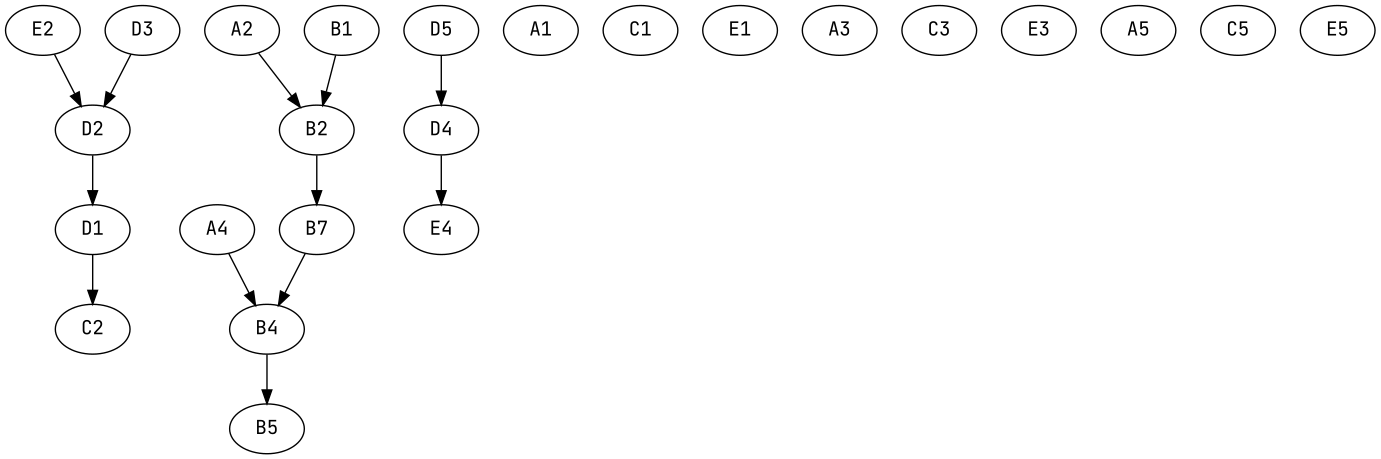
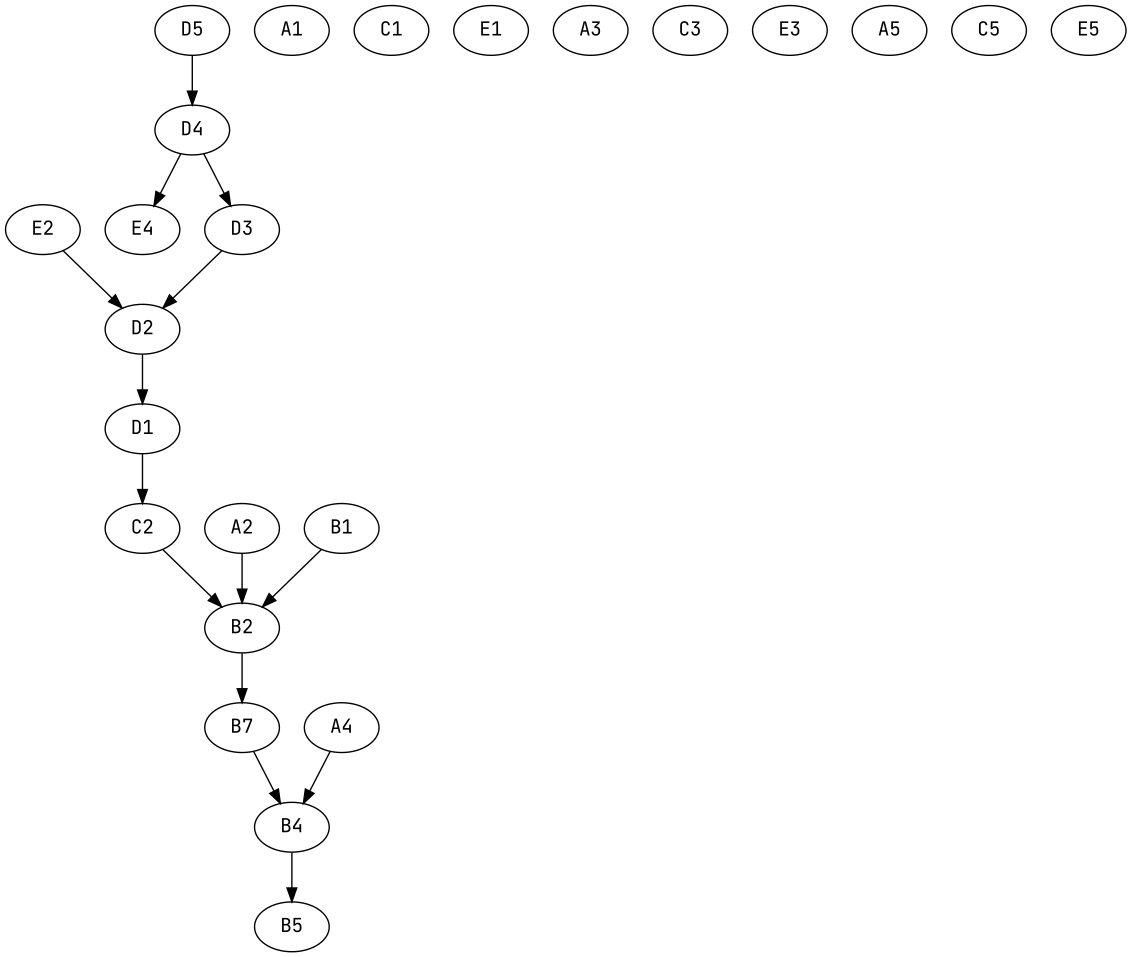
none -> (214, 174)
none -> (187, 573)
